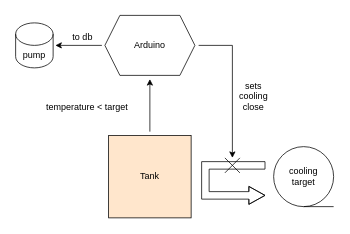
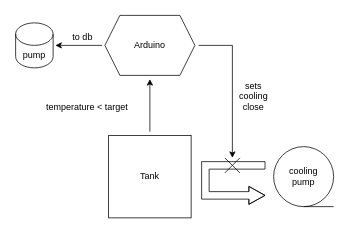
(150, 177) -> (150, 177)
(303, 177) -> (303, 177)
